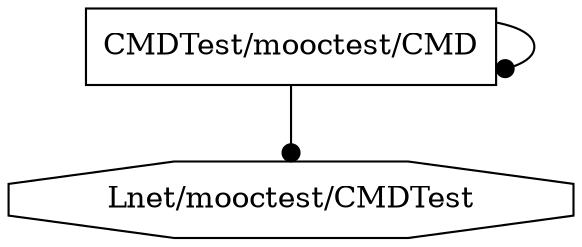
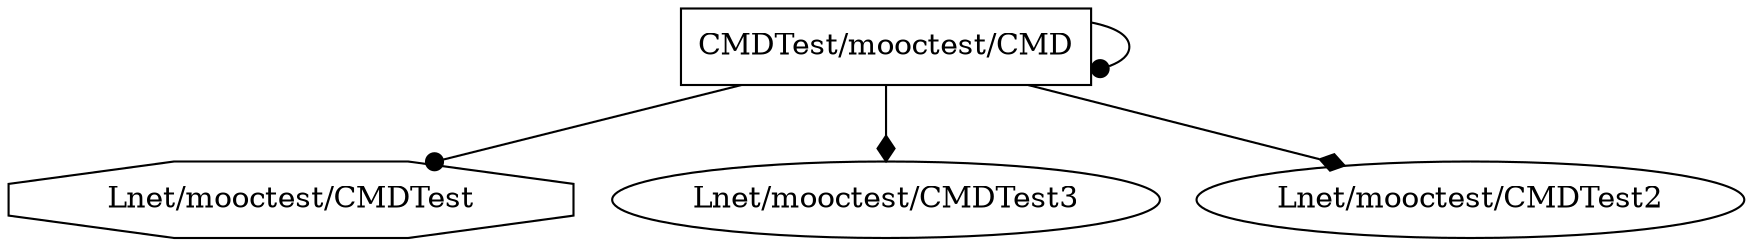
none -> (886, 200)
none -> (1470, 200)
